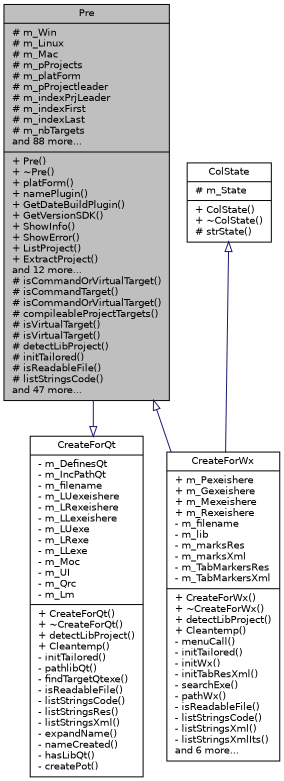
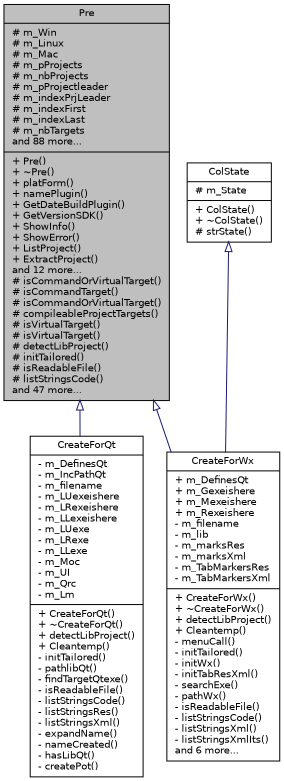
(47, 76) -> (51, 76)
(93, 413) -> (80, 423)
(214, 480) -> (212, 480)
